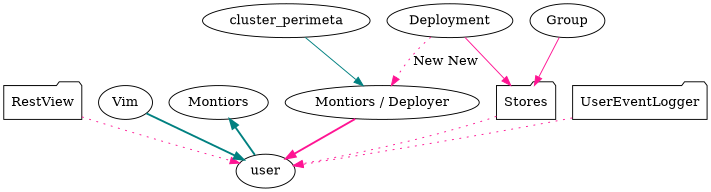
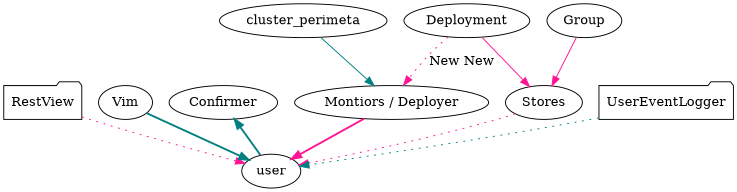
(219, 102) -> (223, 102)
(526, 102) -> (544, 102)
(438, 142) -> (454, 143)
